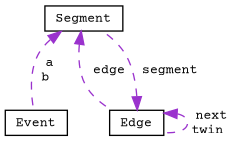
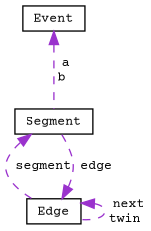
(106, 70) -> (40, 166)
(166, 70) -> (93, 166)
(33, 72) -> (54, 77)
